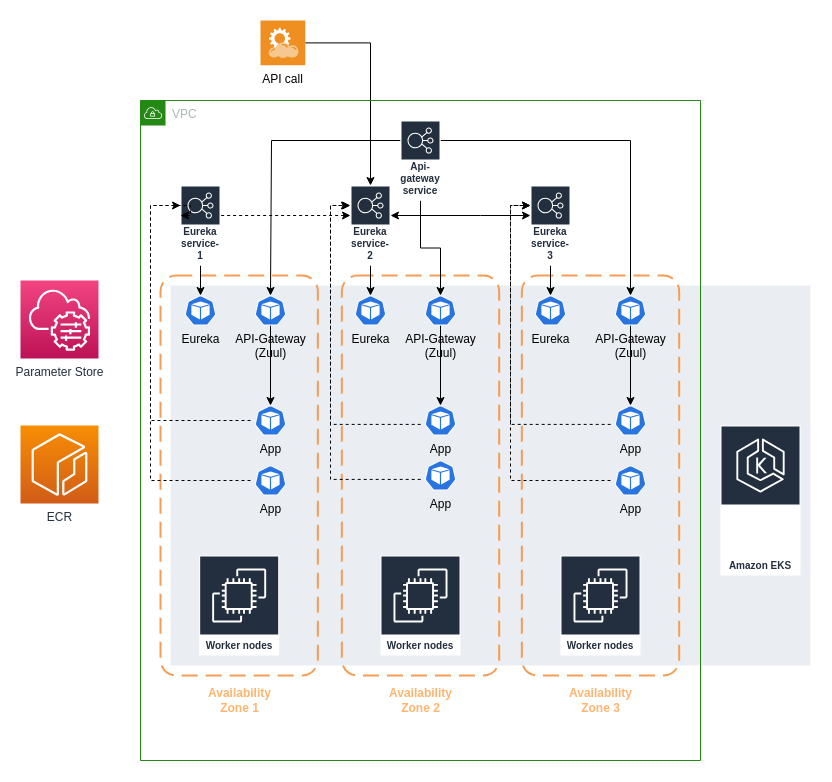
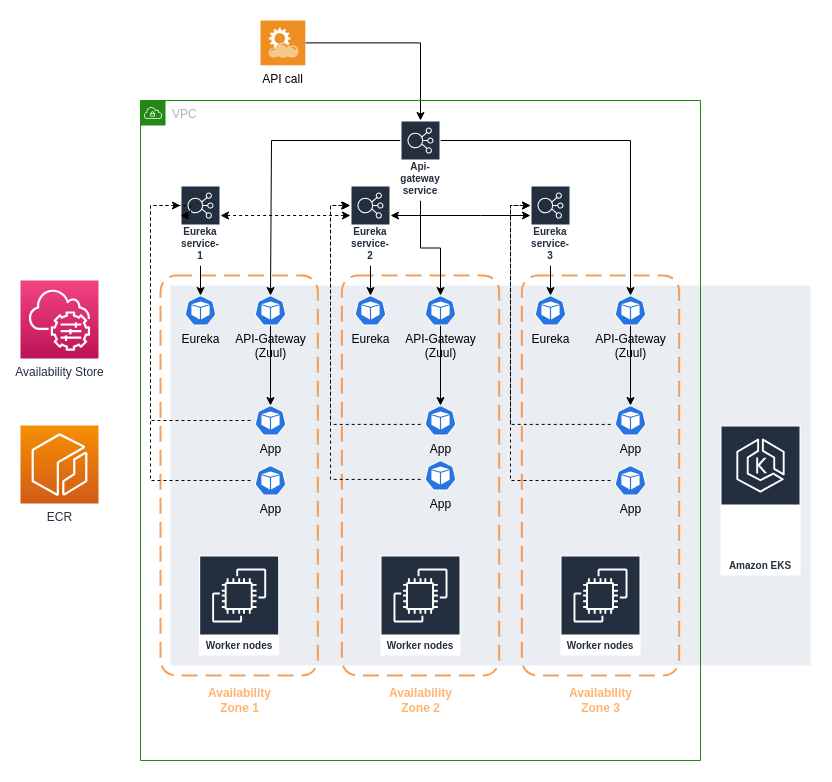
(371, 110) -> (421, 52)
(227, 216) -> (229, 216)
(60, 373) -> (60, 373)
